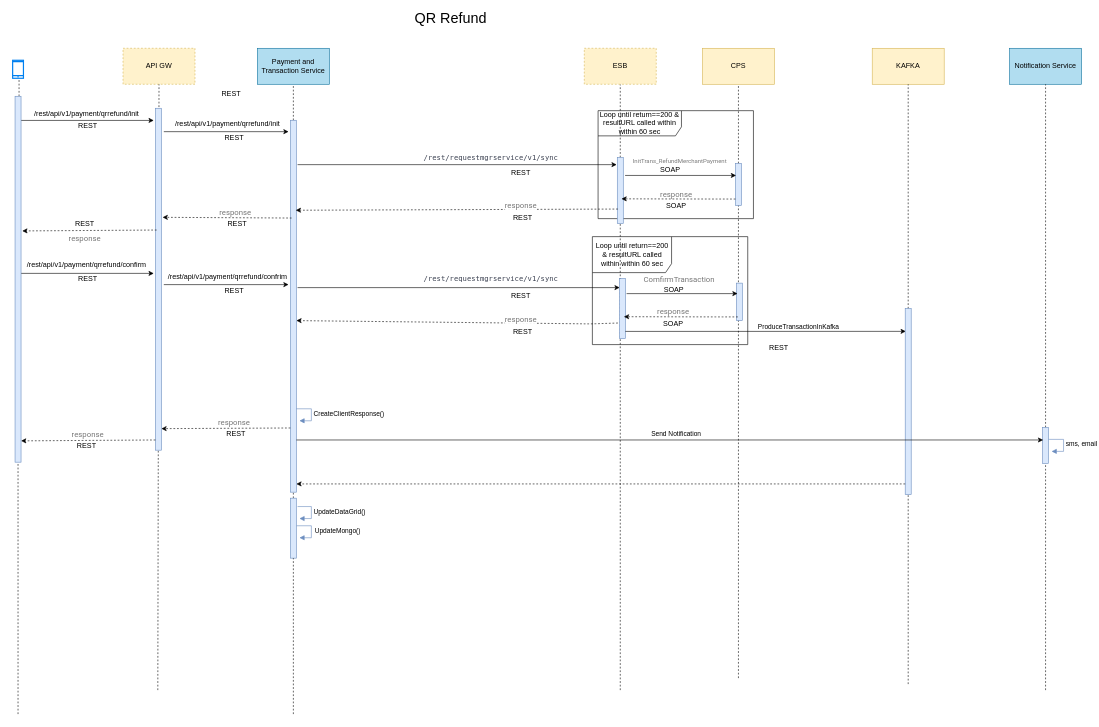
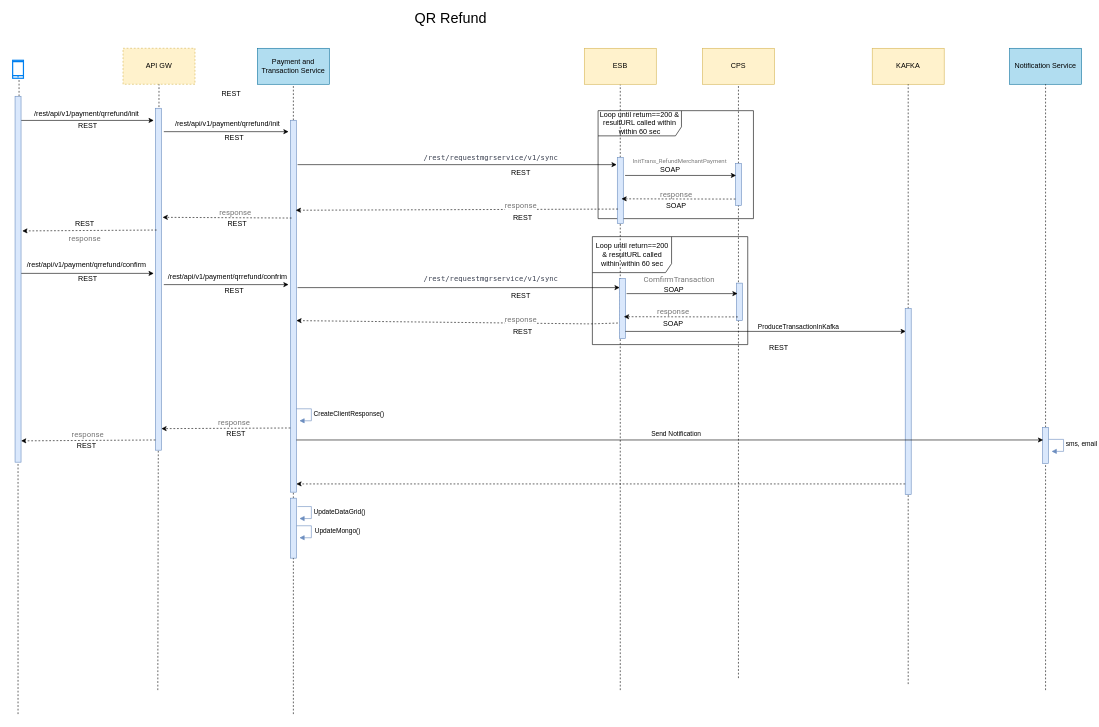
(620, 66) -> (620, 66)
